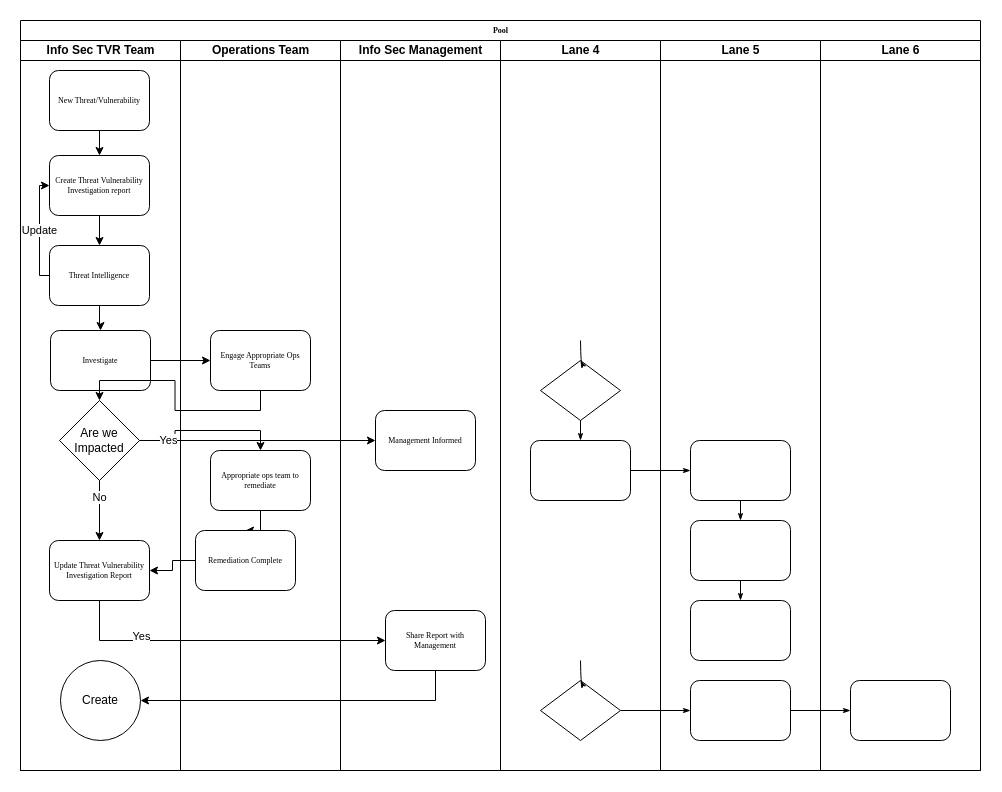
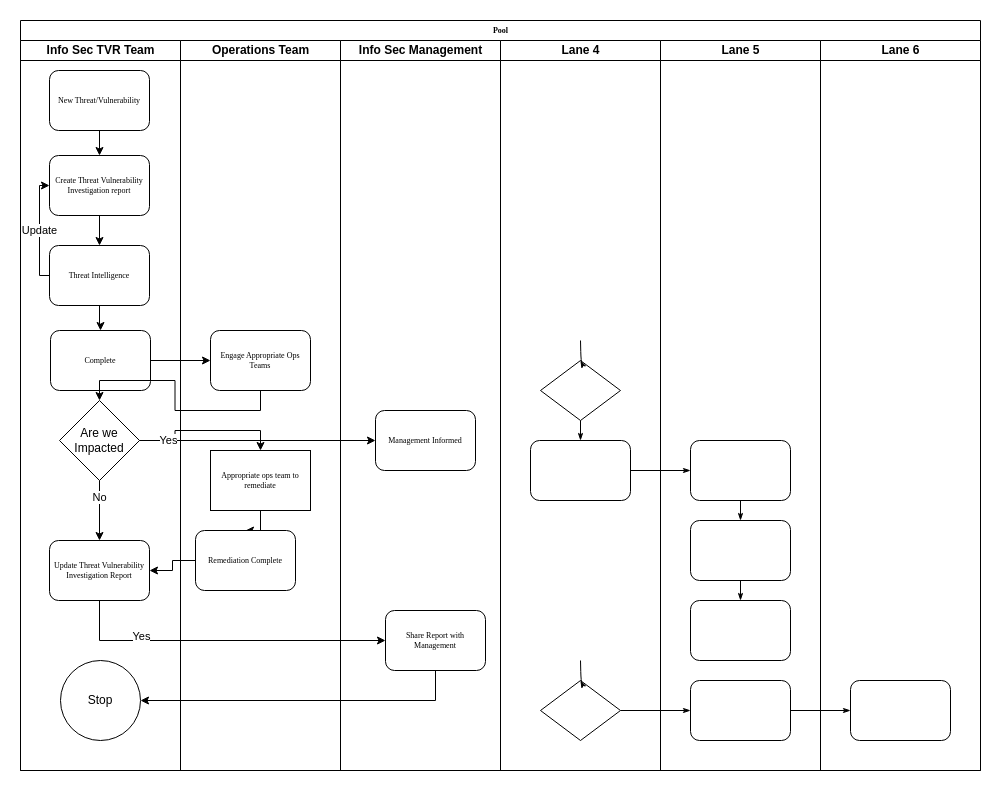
(101, 361) -> (101, 361)
(261, 481) -> (261, 481)
(101, 701) -> (101, 701)
